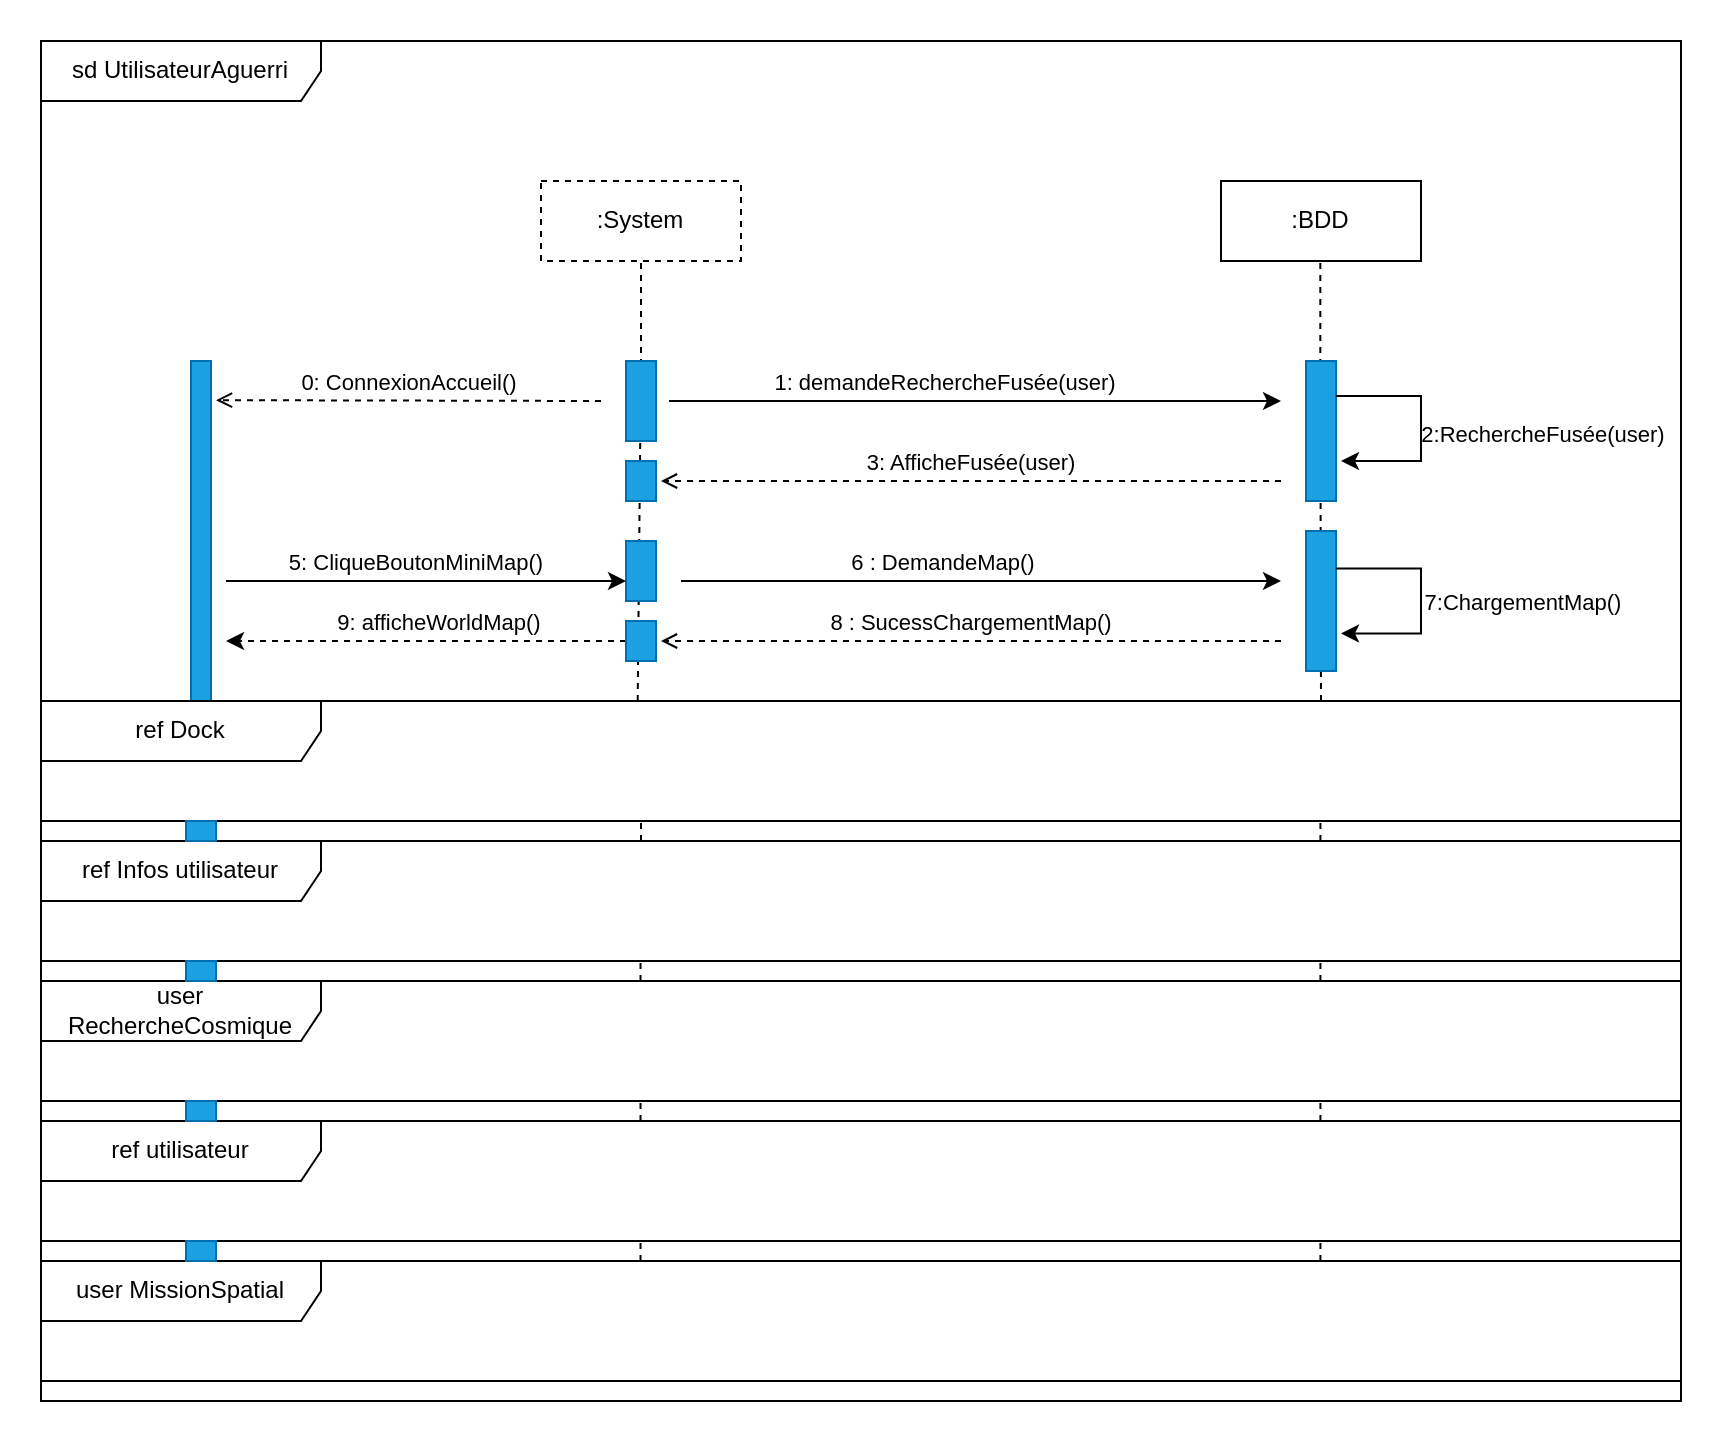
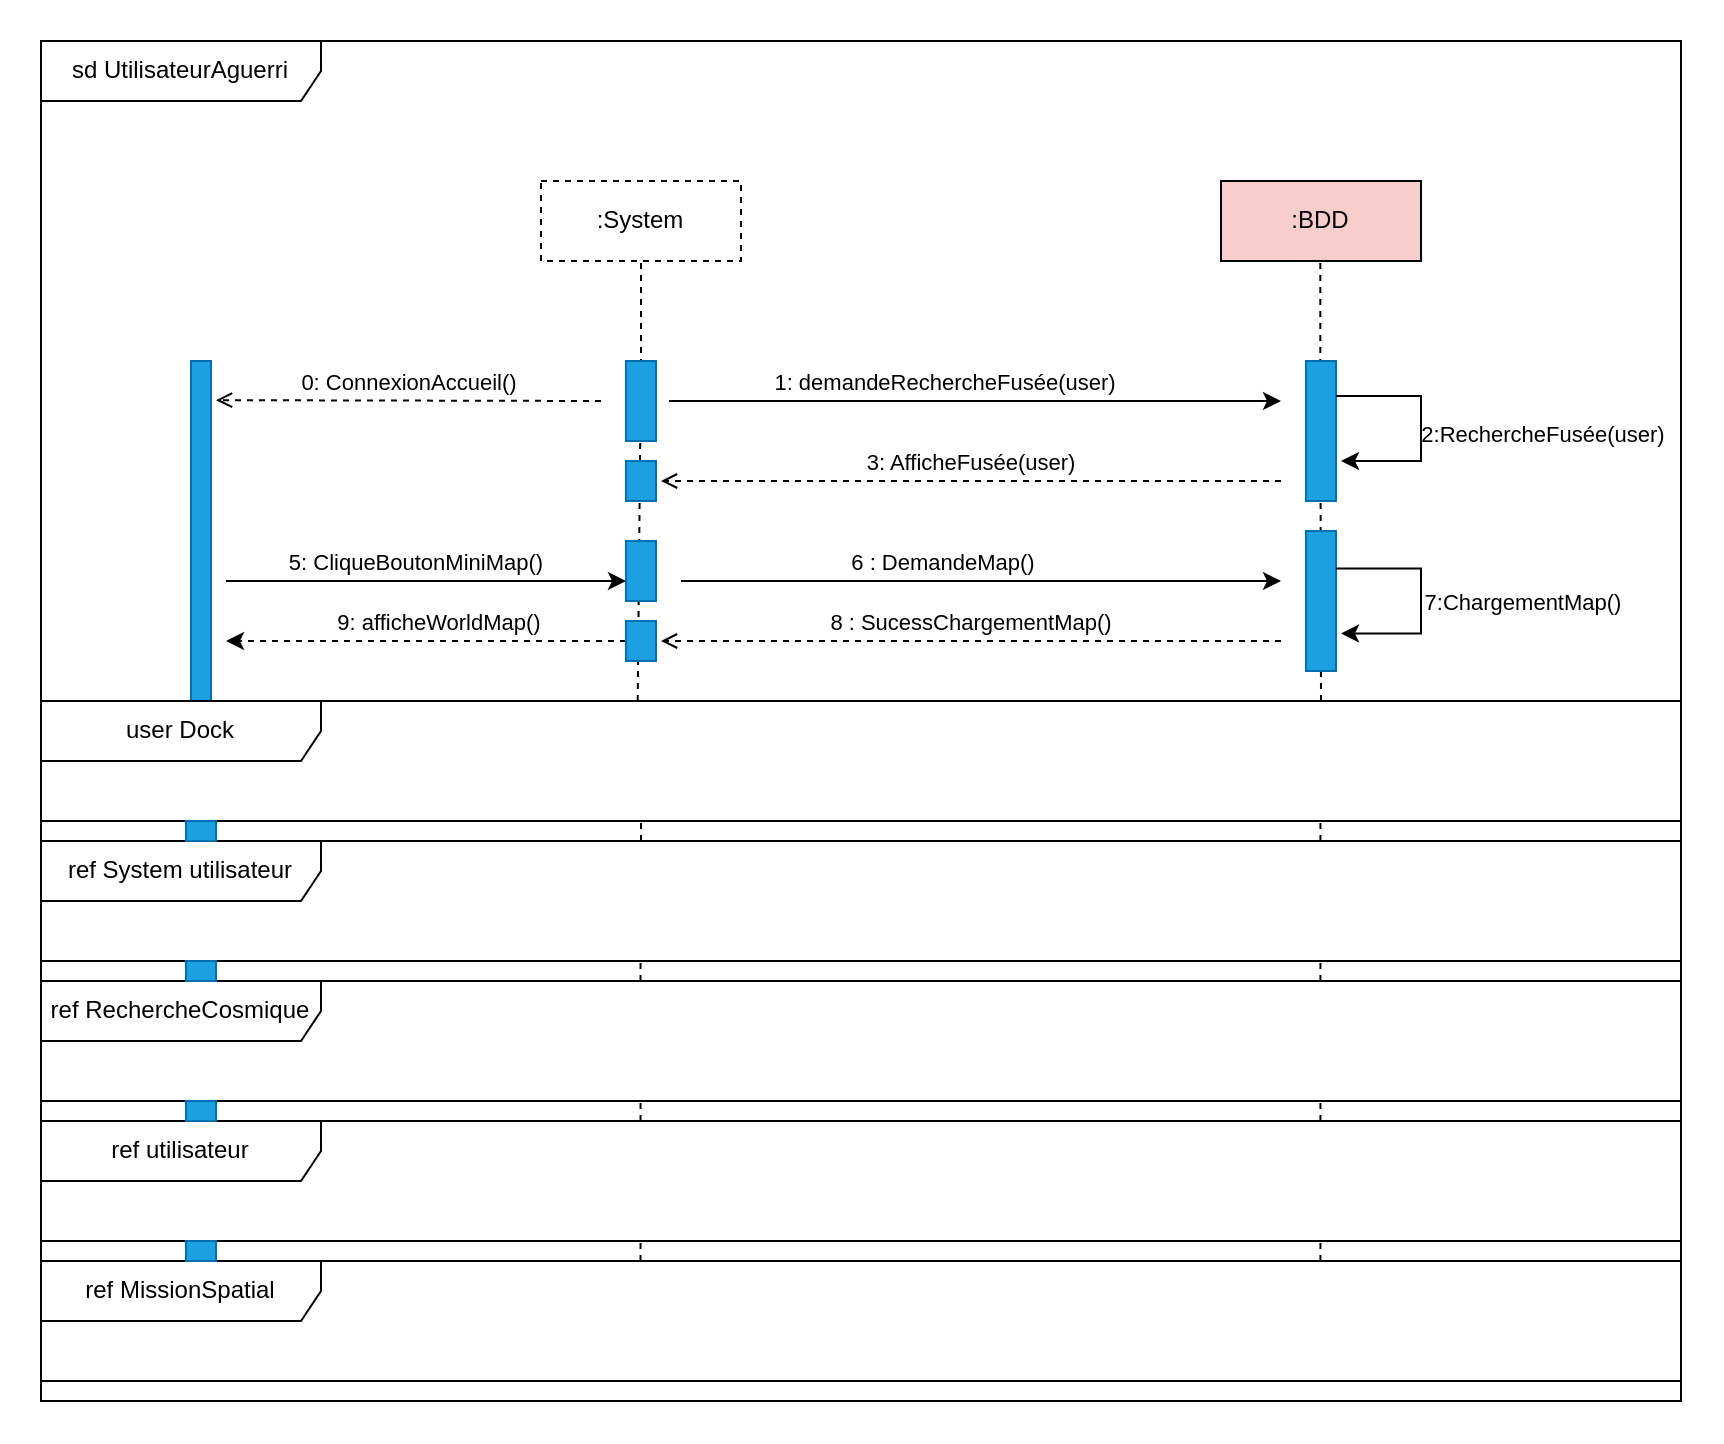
(1321, 221) -> (1321, 221)
(181, 731) -> (181, 731)
(181, 871) -> (181, 871)
(181, 1011) -> (181, 1011)
(181, 1291) -> (181, 1291)
